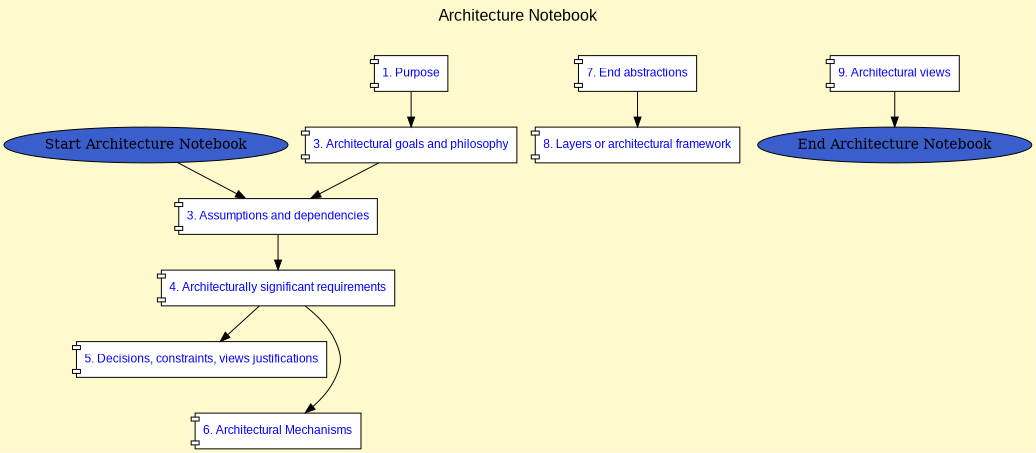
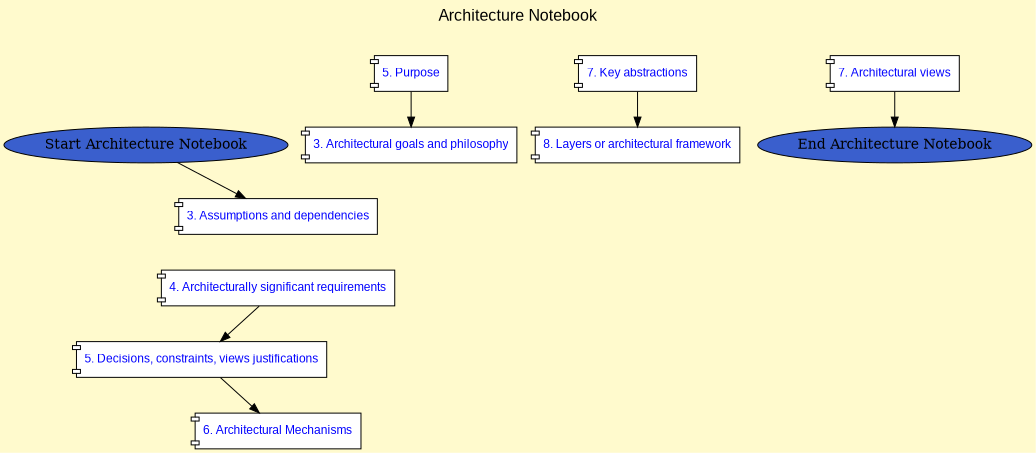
(411, 73) -> (411, 73)
(638, 73) -> (638, 73)
(895, 73) -> (895, 73)
(349, 178) -> none
(278, 247) -> none
(340, 355) -> (236, 392)
